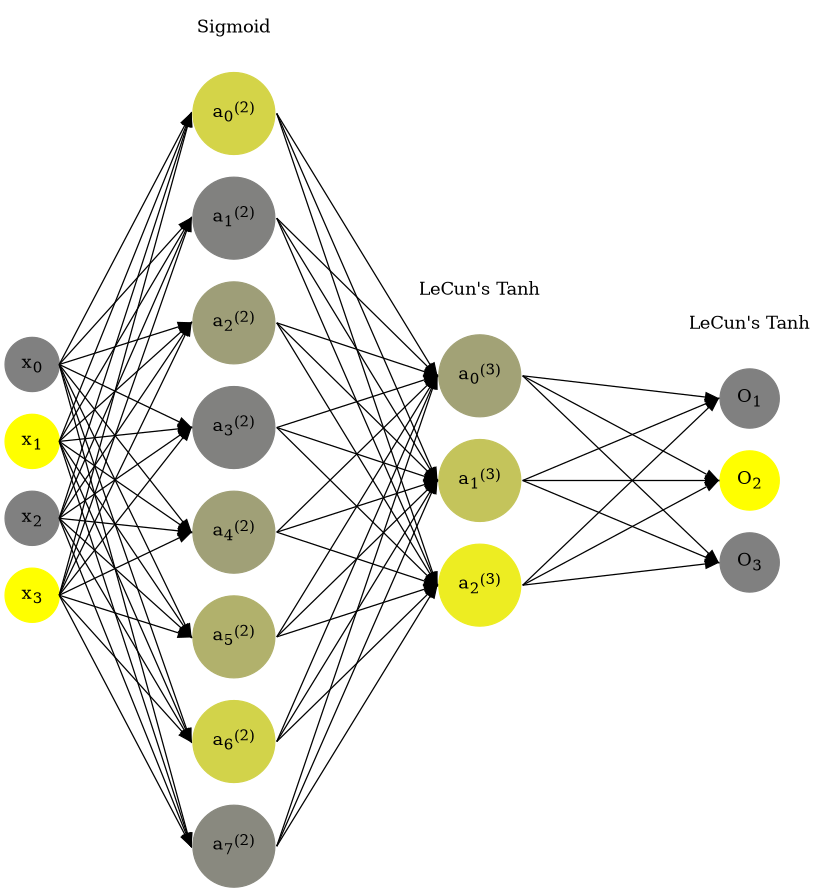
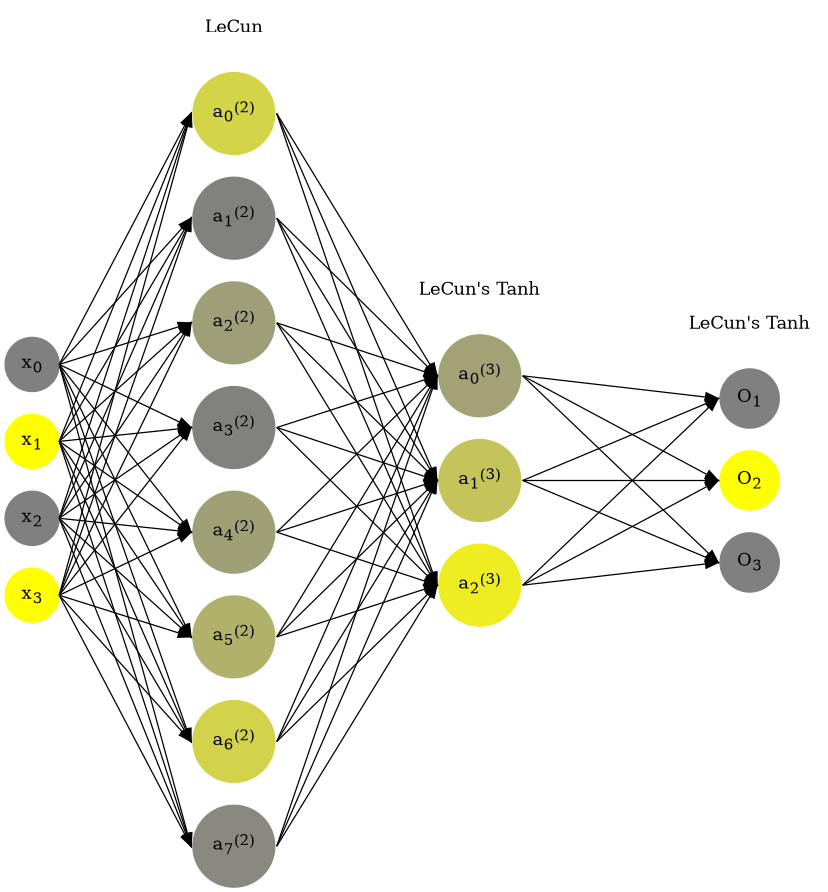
(234, 28) -> (234, 28)
